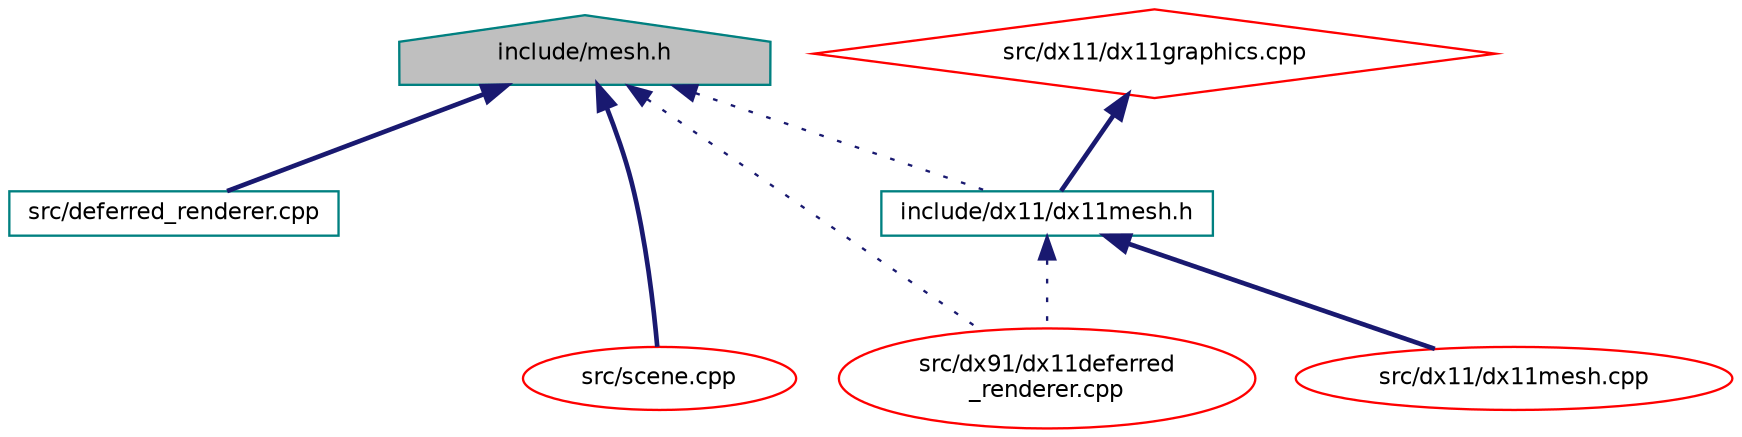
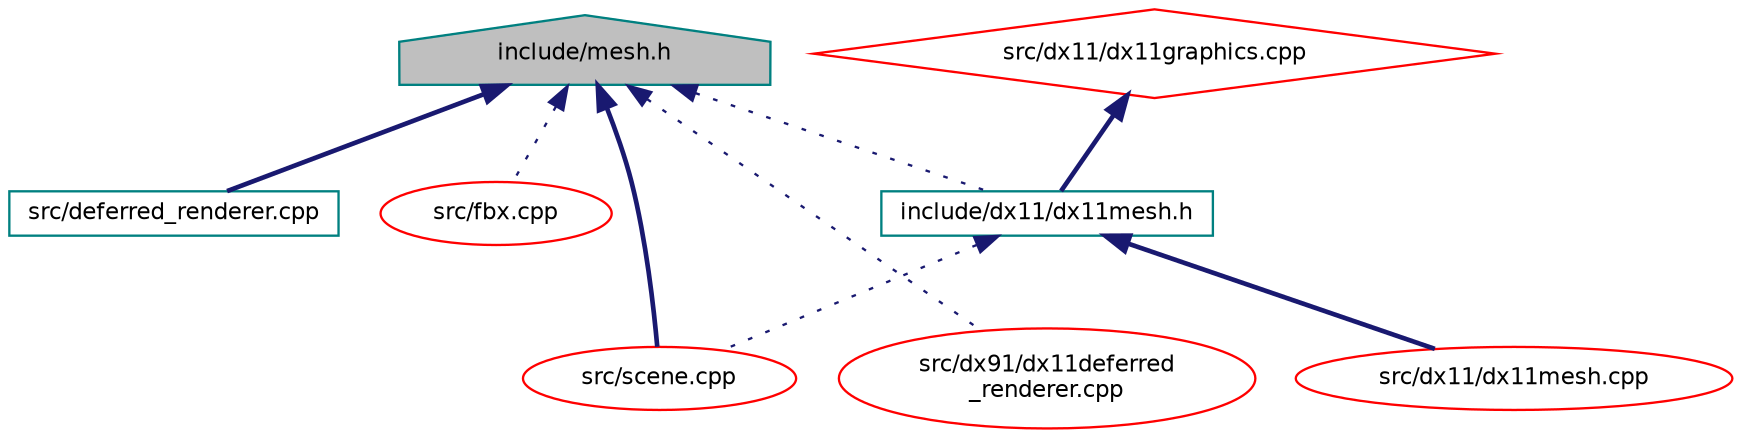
none -> (496, 213)
(1047, 294) -> (849, 298)
